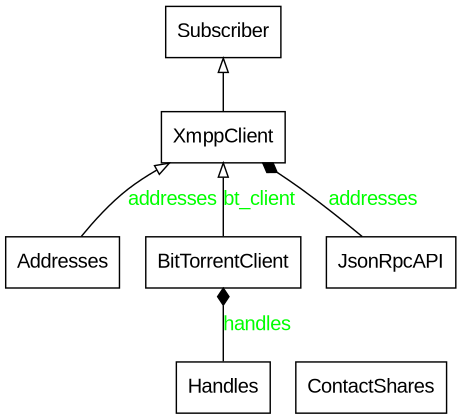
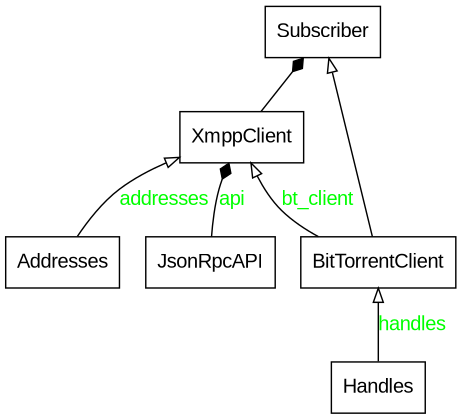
(223, 92) -> (277, 92)
none -> (352, 155)
(373, 200) -> (233, 200)
(223, 333) -> (378, 332)
(371, 388) -> none
